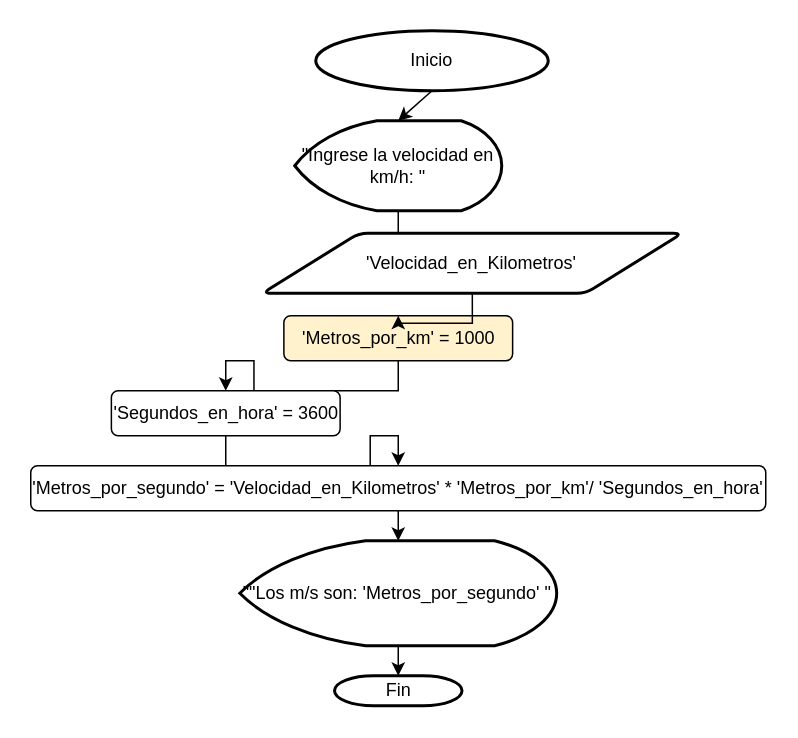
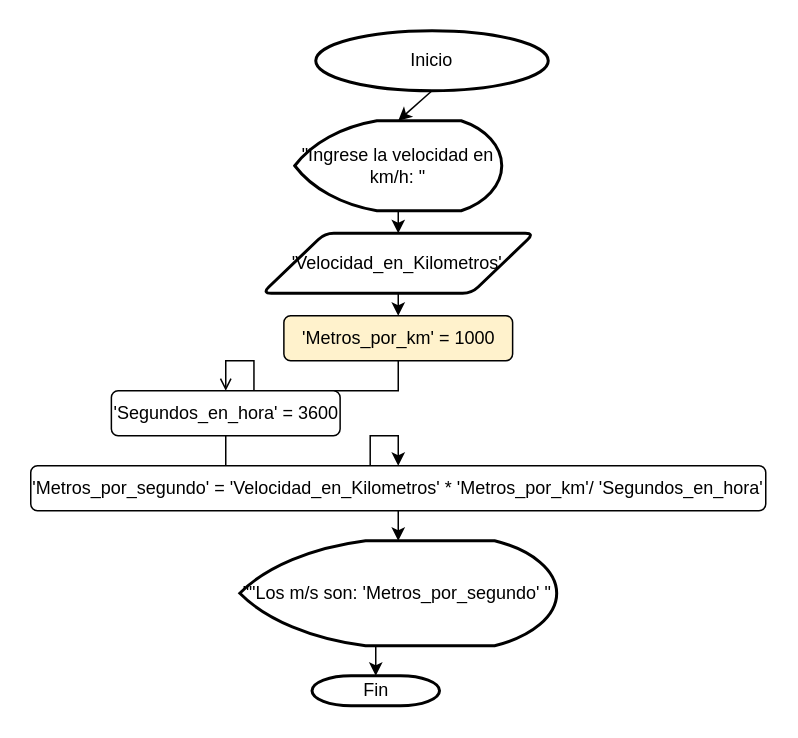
(472, 263) -> (398, 263)
(226, 379) -> (226, 381)
(398, 691) -> (376, 691)
